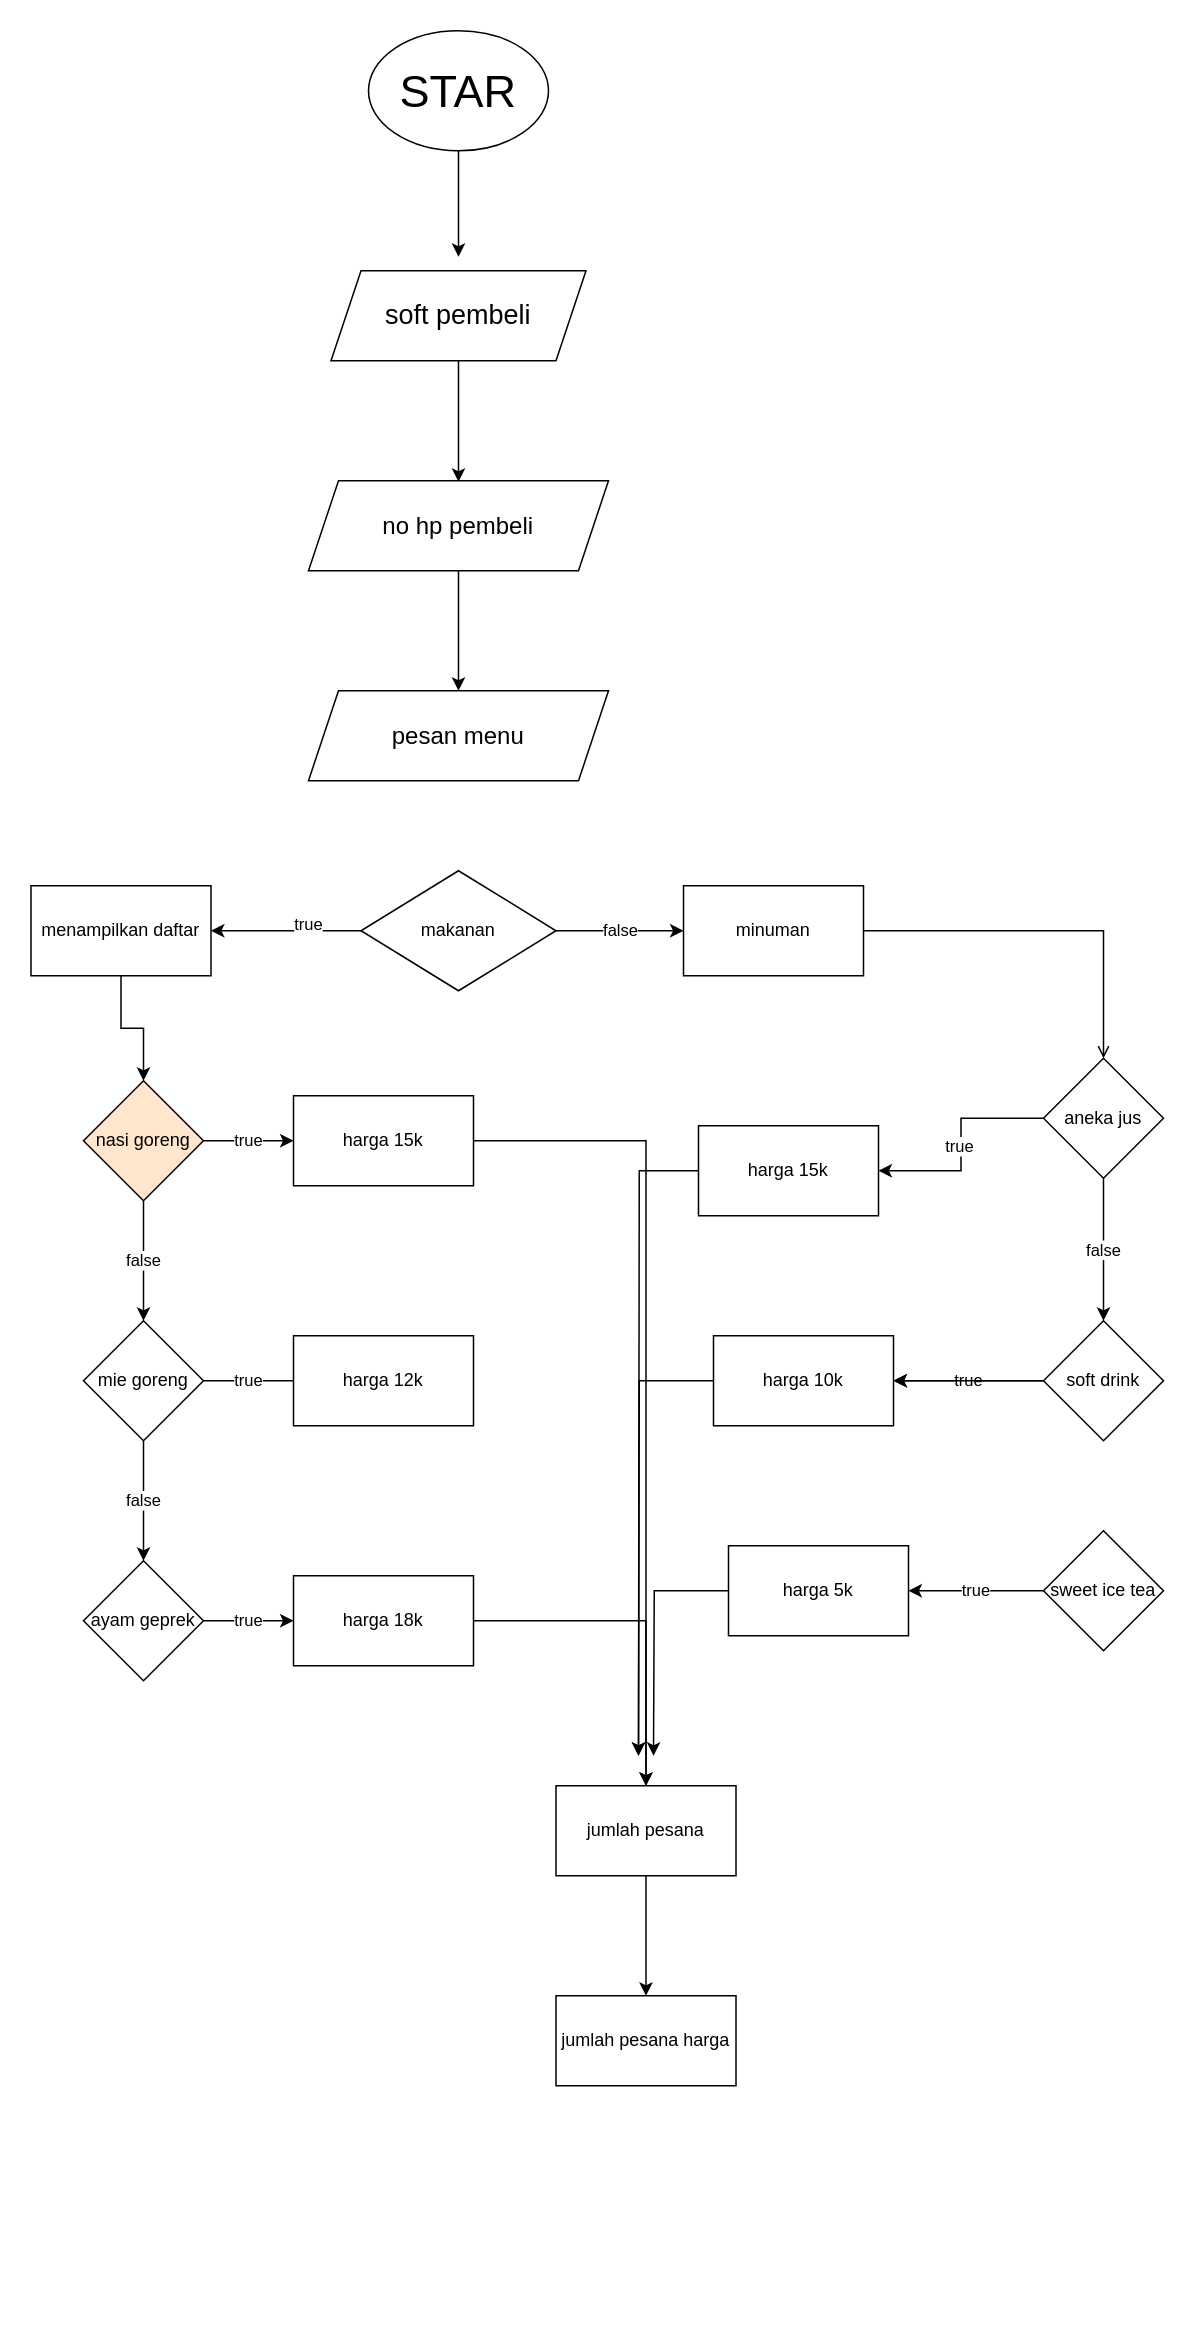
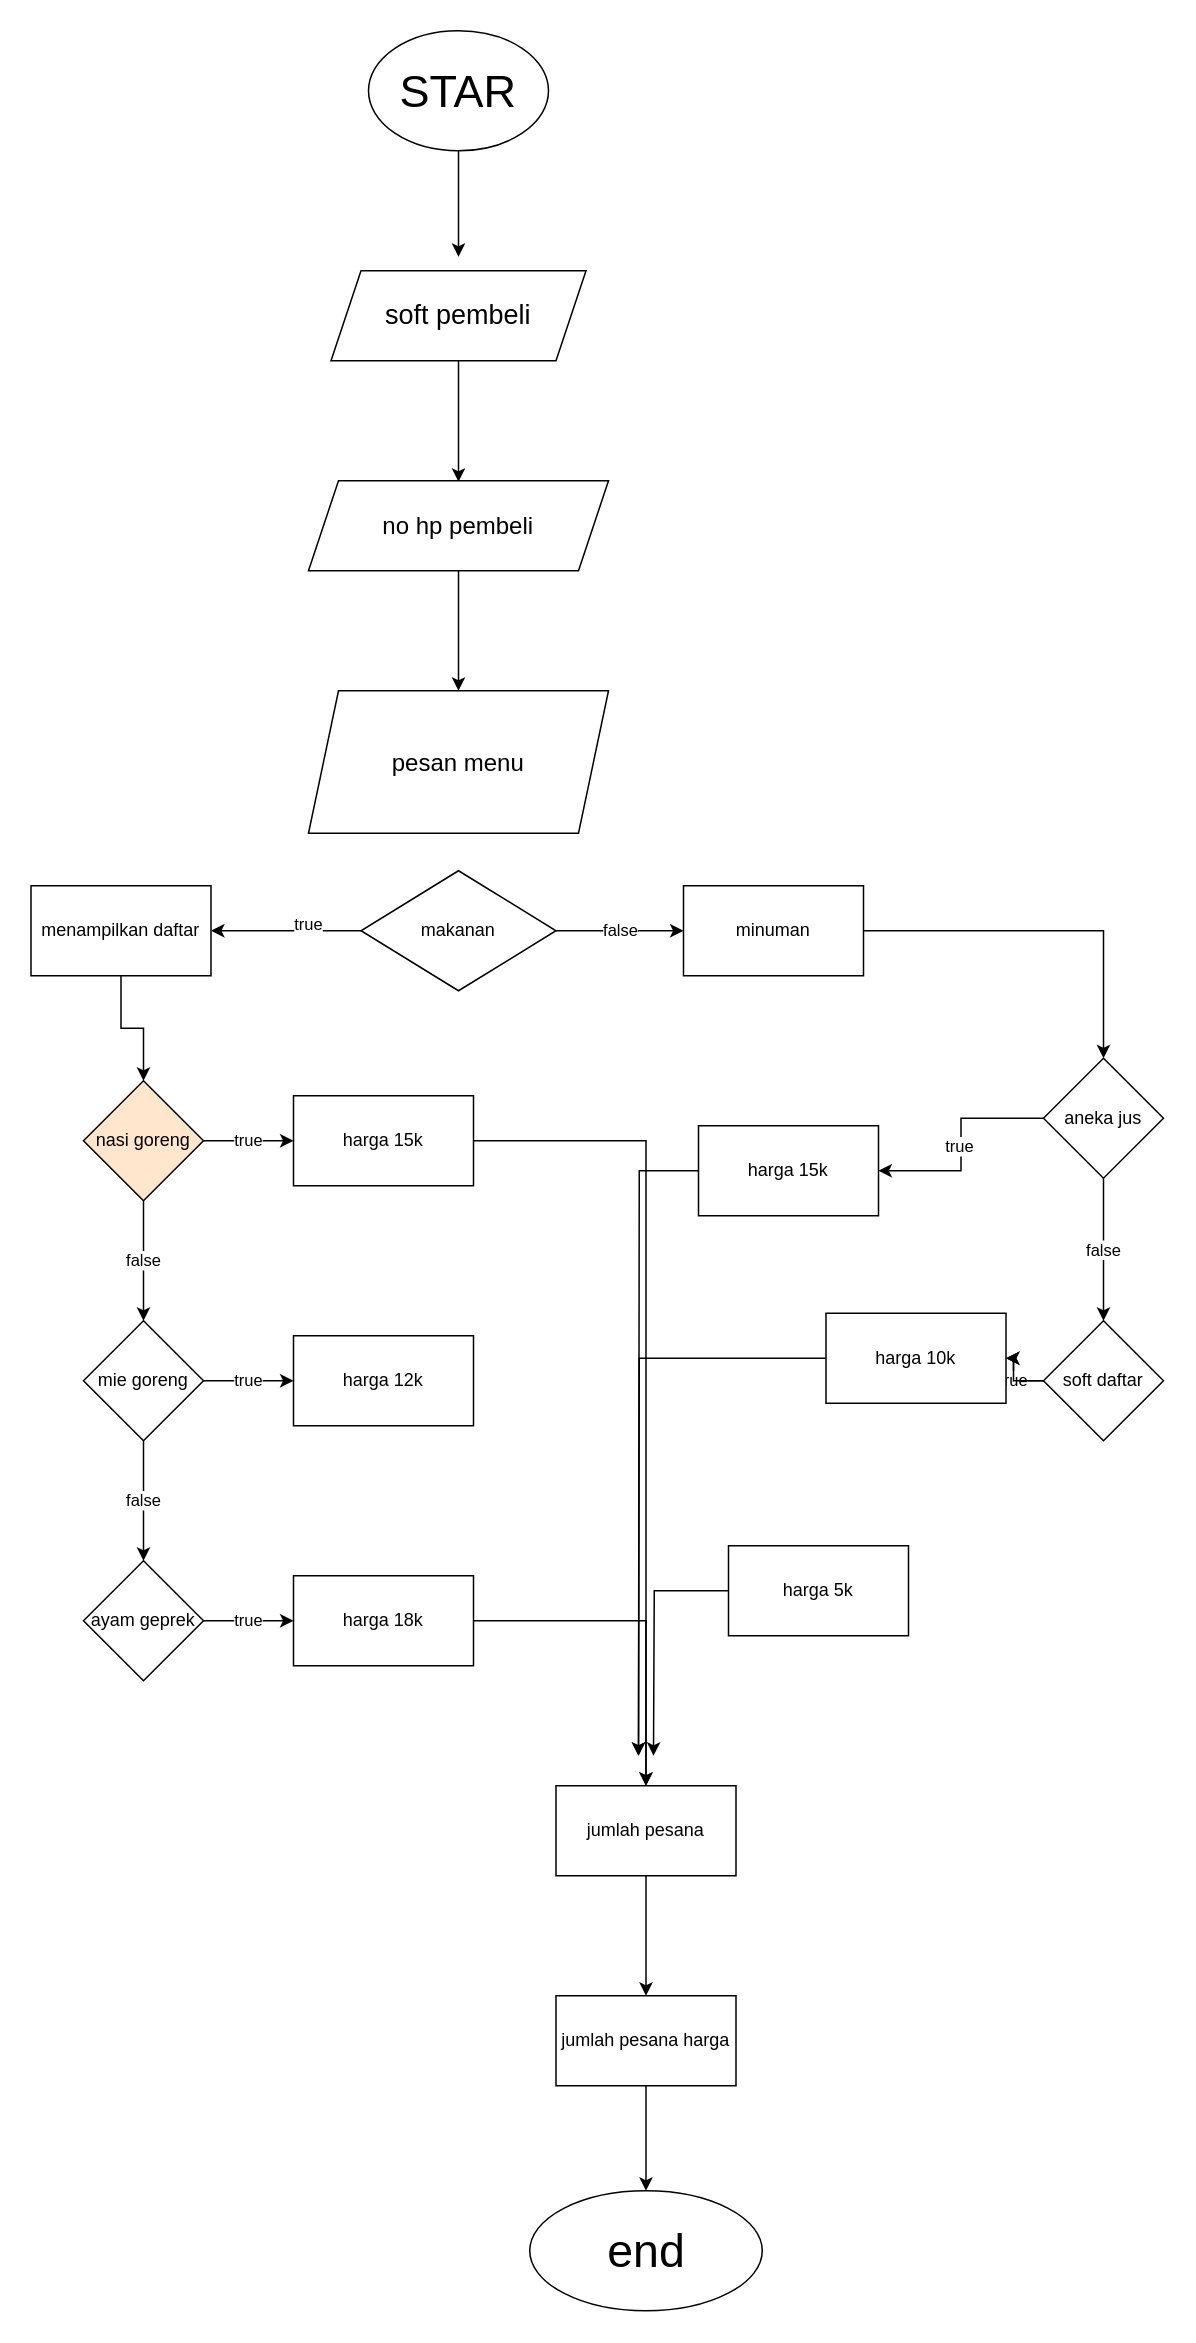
(458, 736) -> (458, 762)
(1103, 1049) -> (1103, 1047)
(286, 1381) -> (282, 1381)
(803, 1381) -> (916, 1358)
(1103, 1381) -> (1103, 1381)
(981, 1591) -> none
(1103, 1591) -> none
none -> (646, 2133)
none -> (646, 2251)
